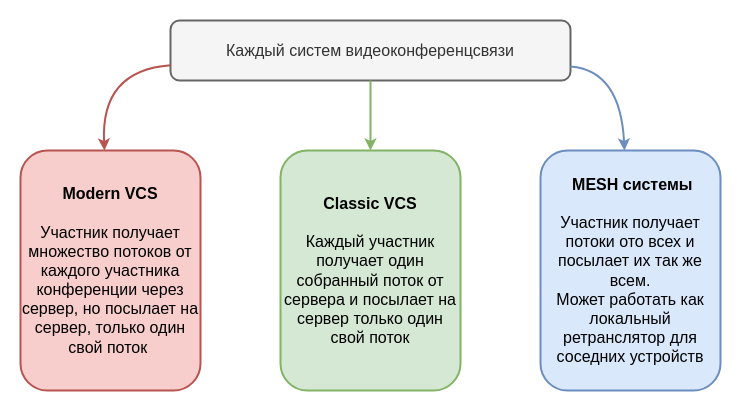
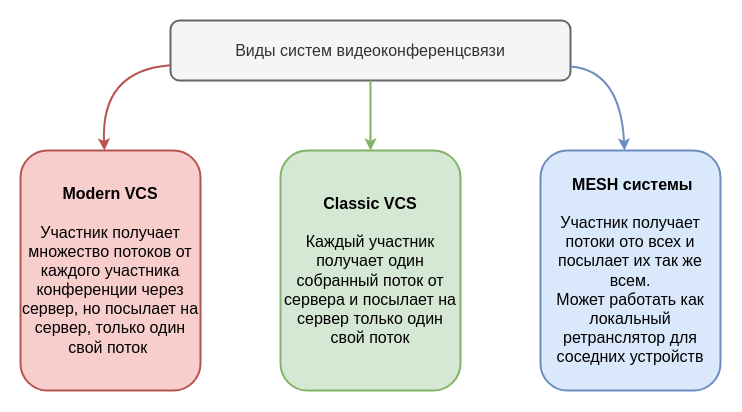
(371, 51) -> (371, 51)
